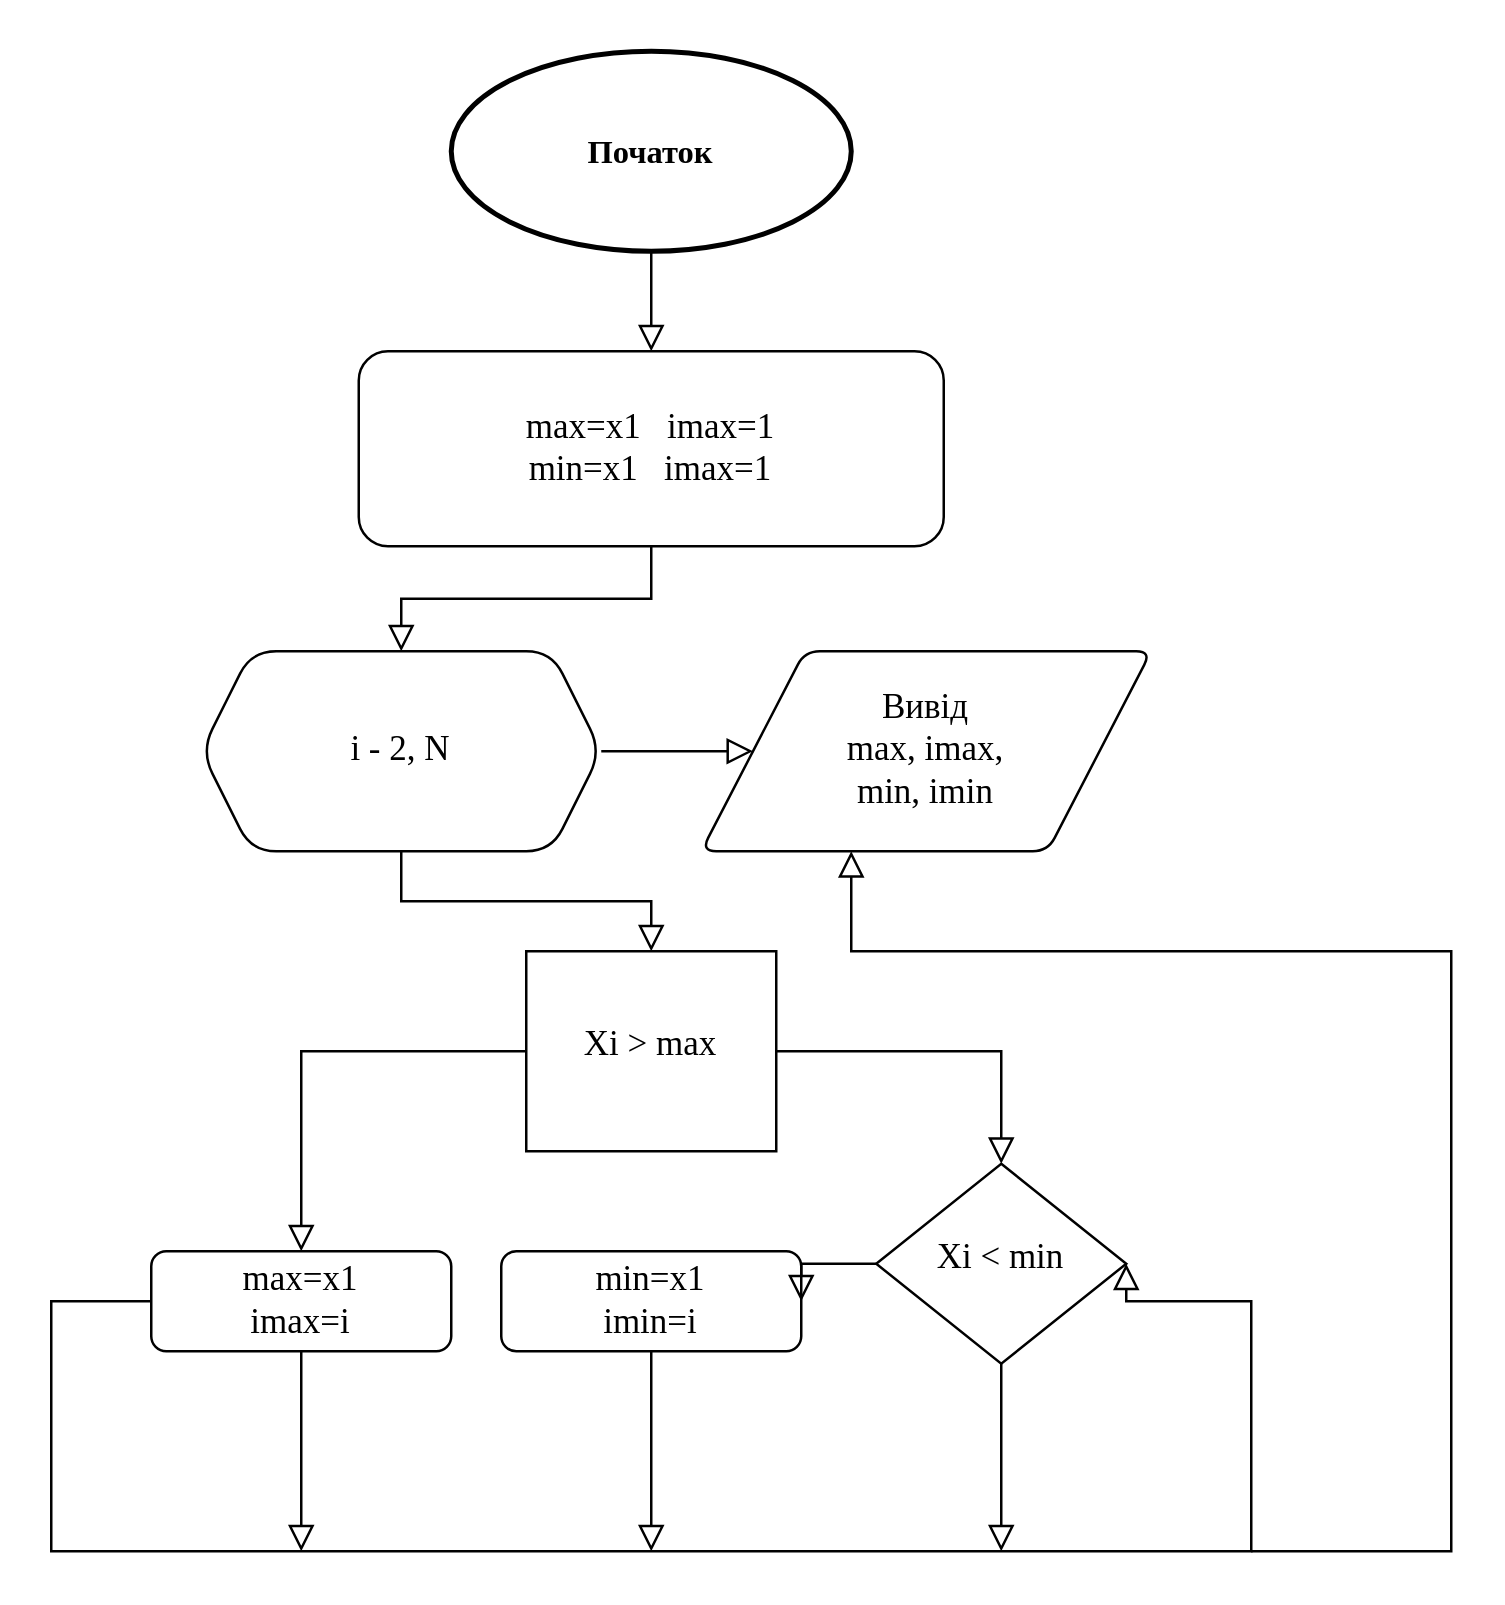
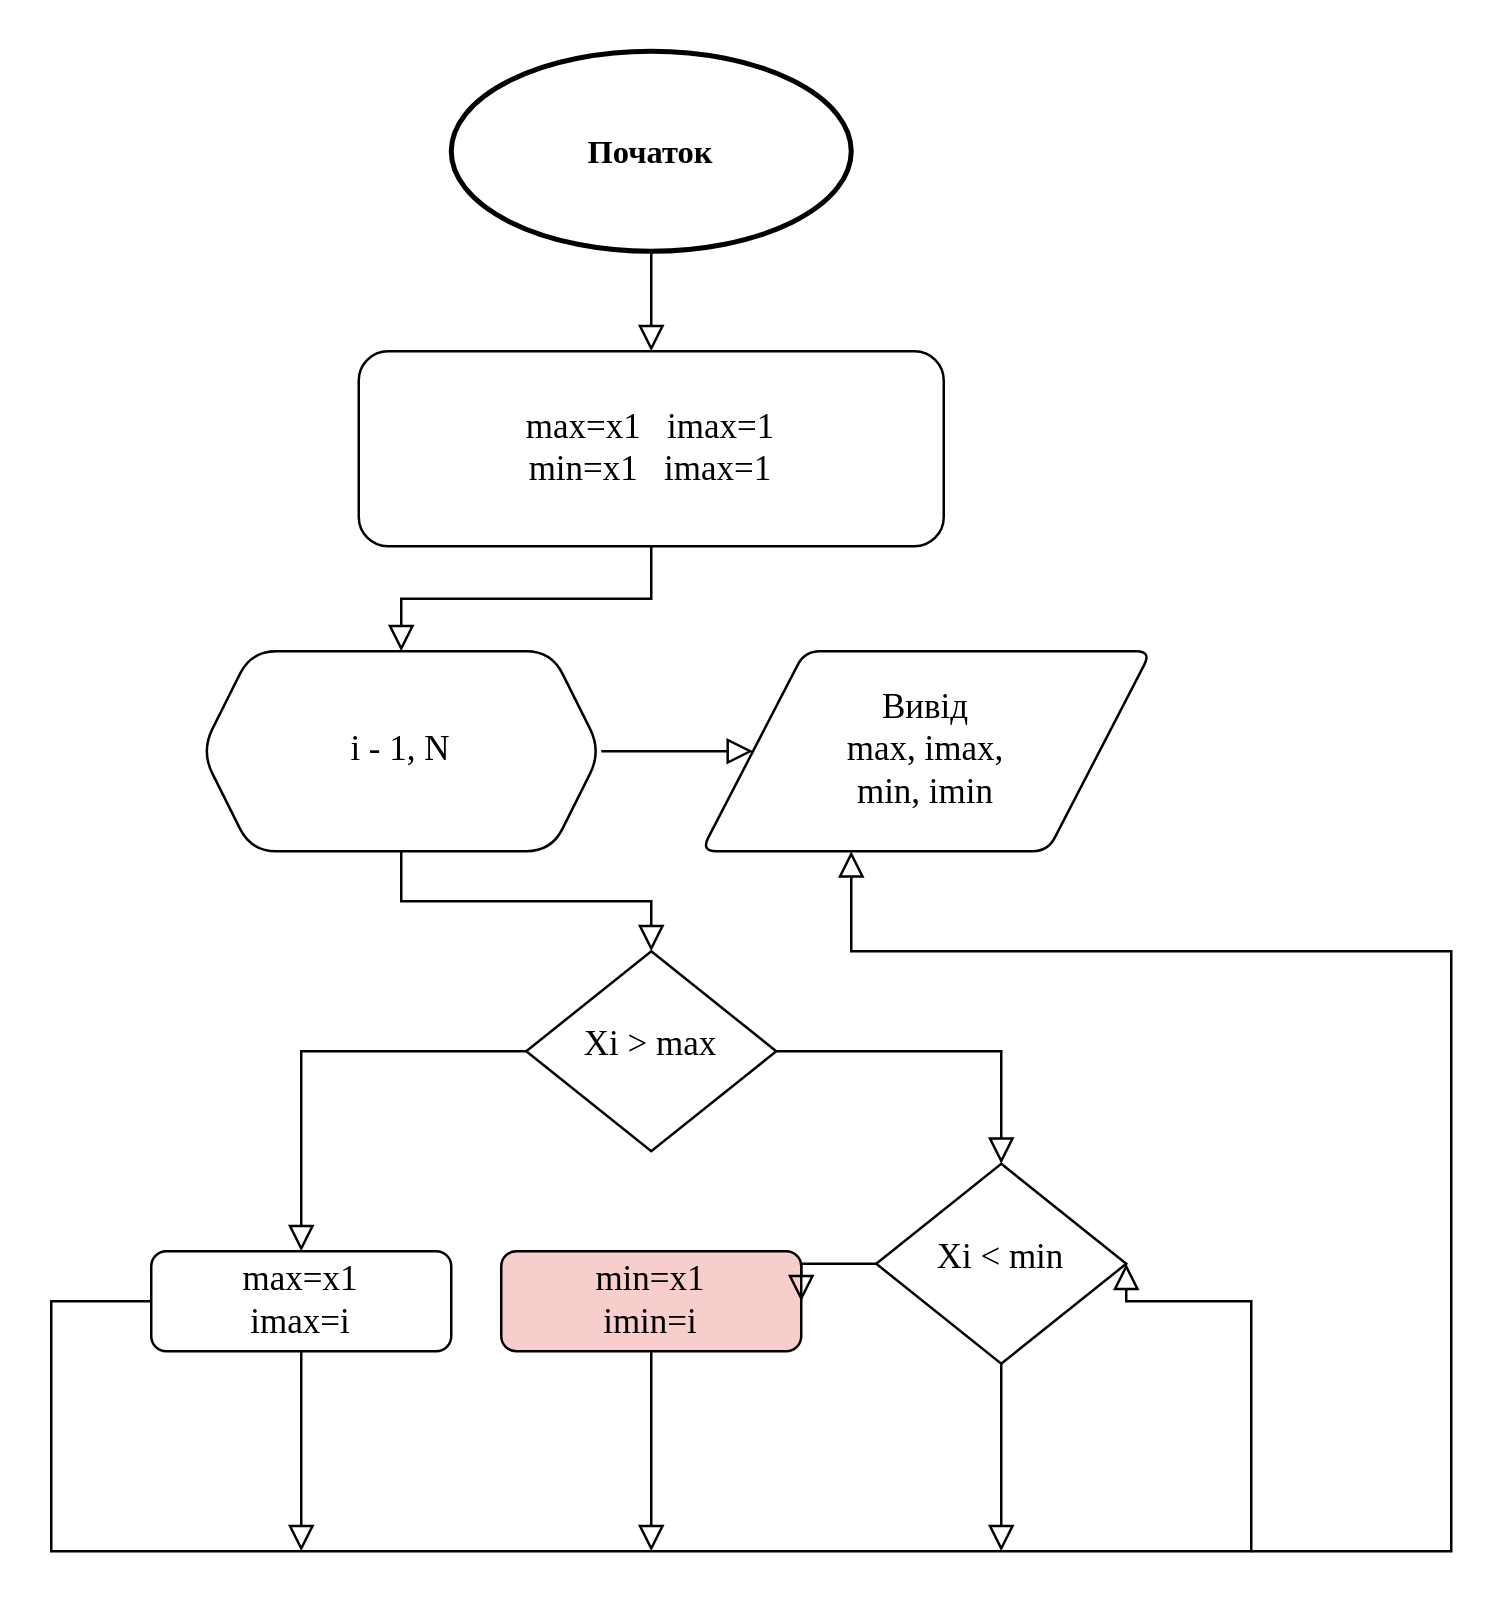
(401, 751) -> (401, 751)
(651, 1051) -> (651, 1051)
(651, 1301) -> (651, 1301)
